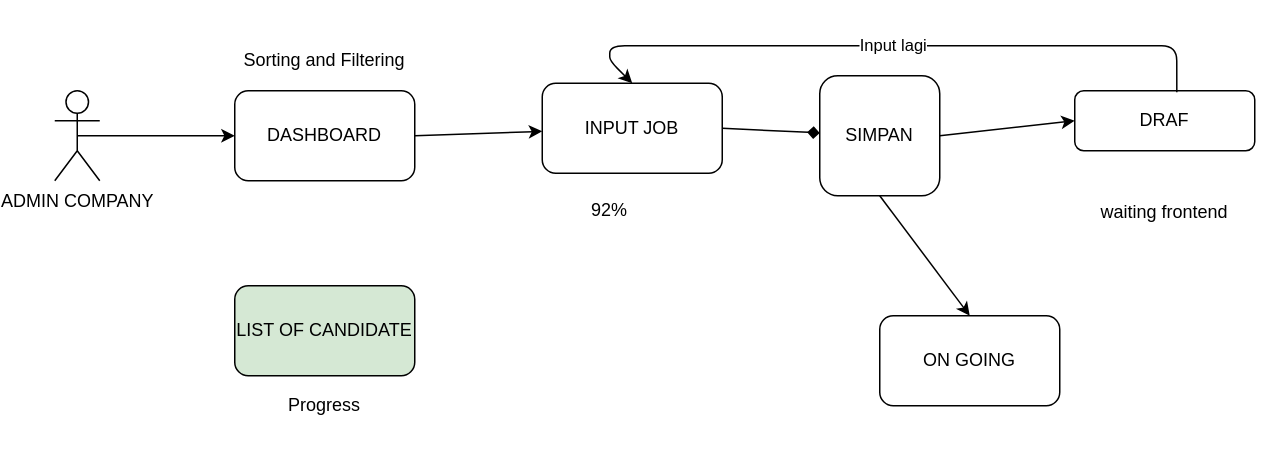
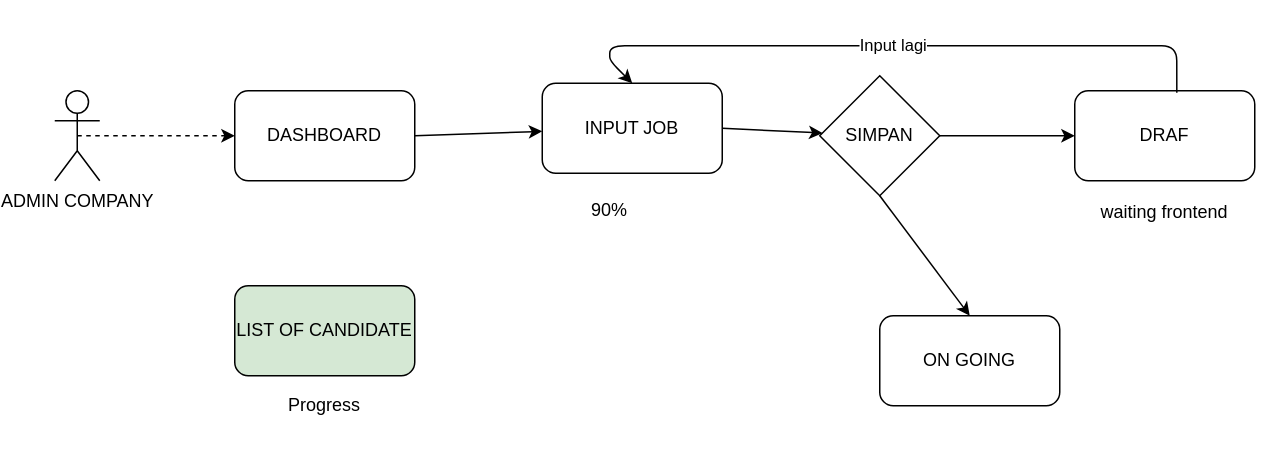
(325, 61) -> none
(1165, 121) -> (1165, 136)
(807, 132) -> (809, 132)
(150, 136) -> (150, 136)
(880, 136) -> (880, 136)
(610, 211) -> (610, 211)
